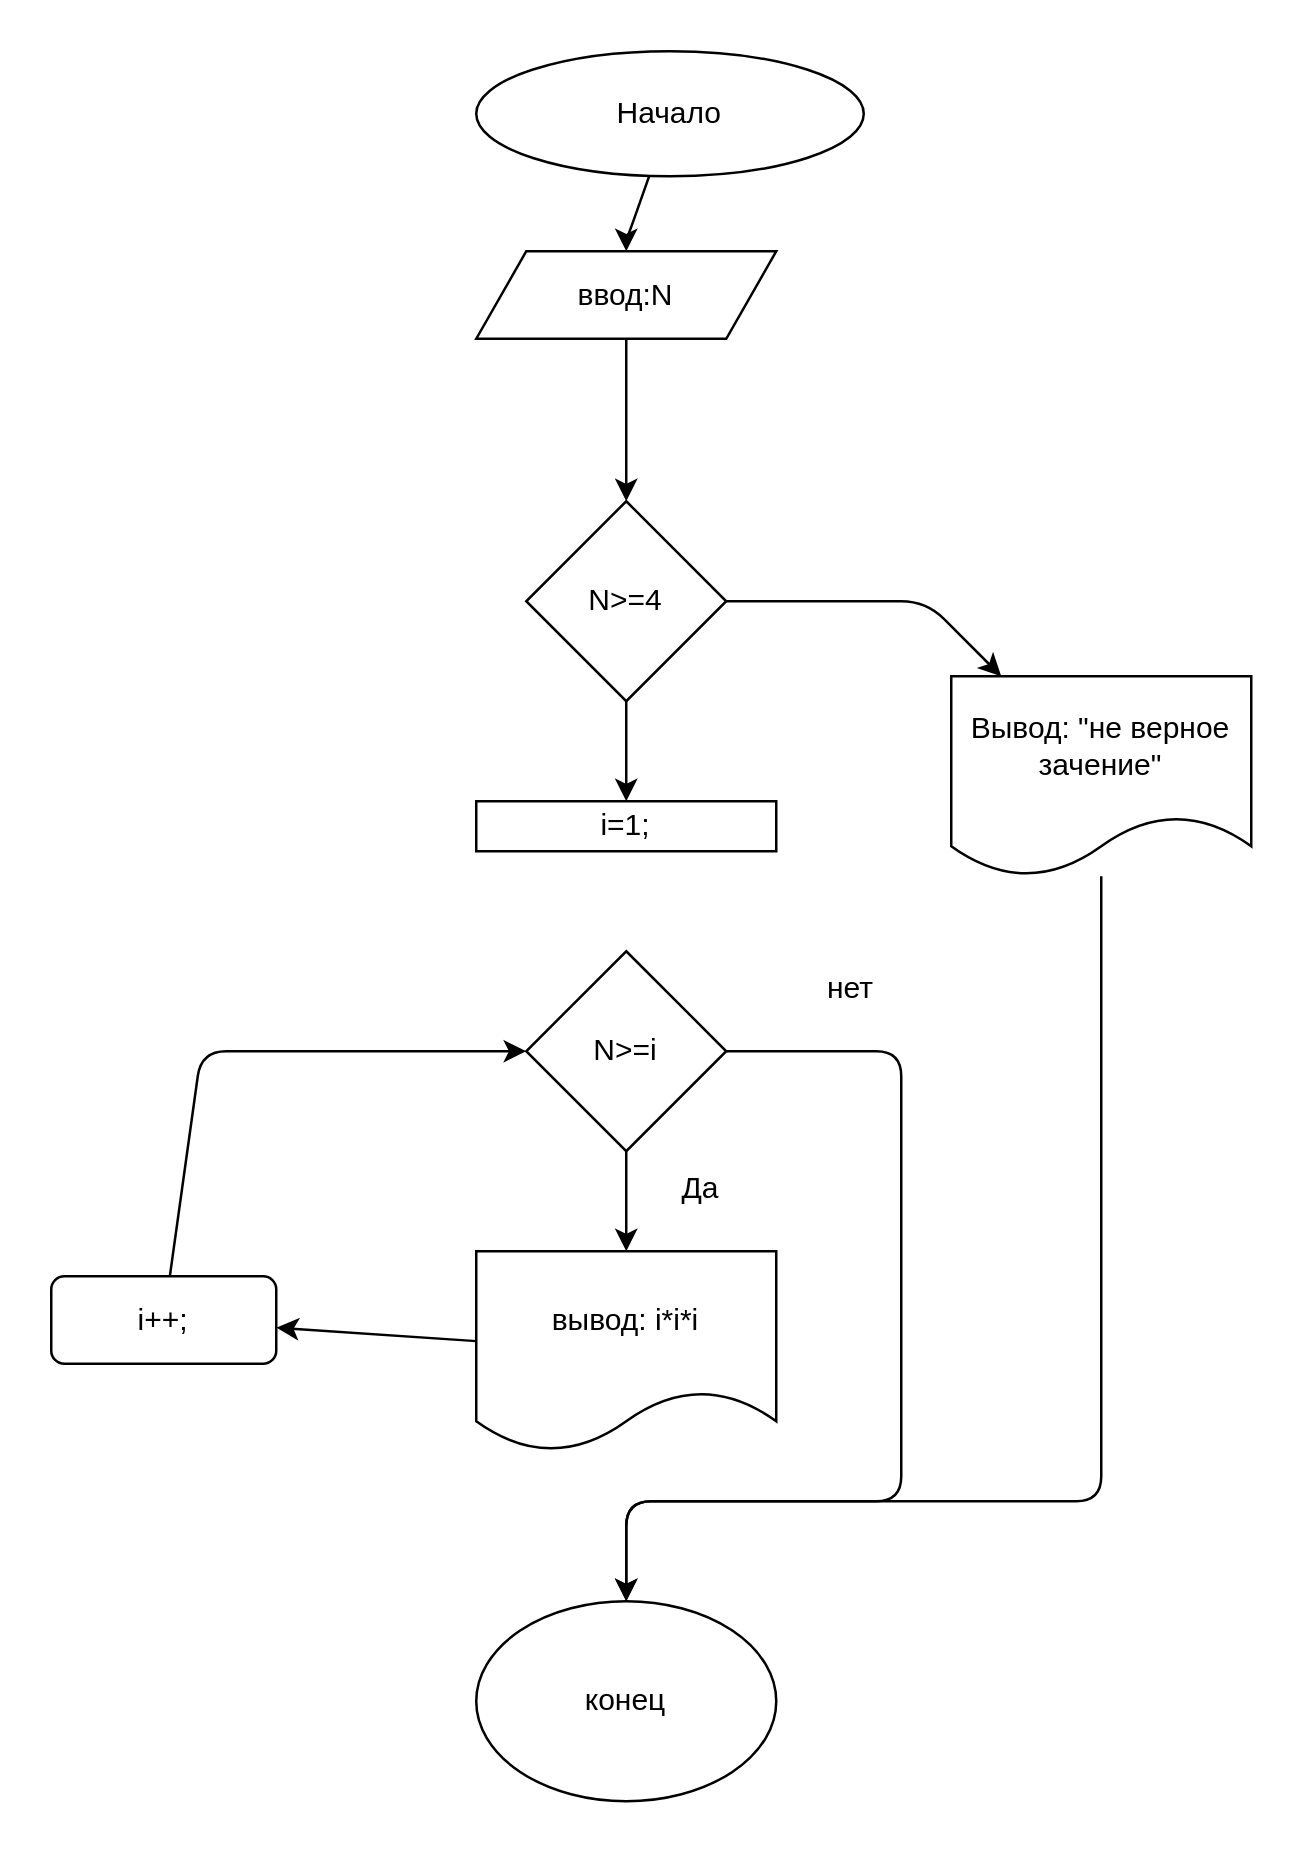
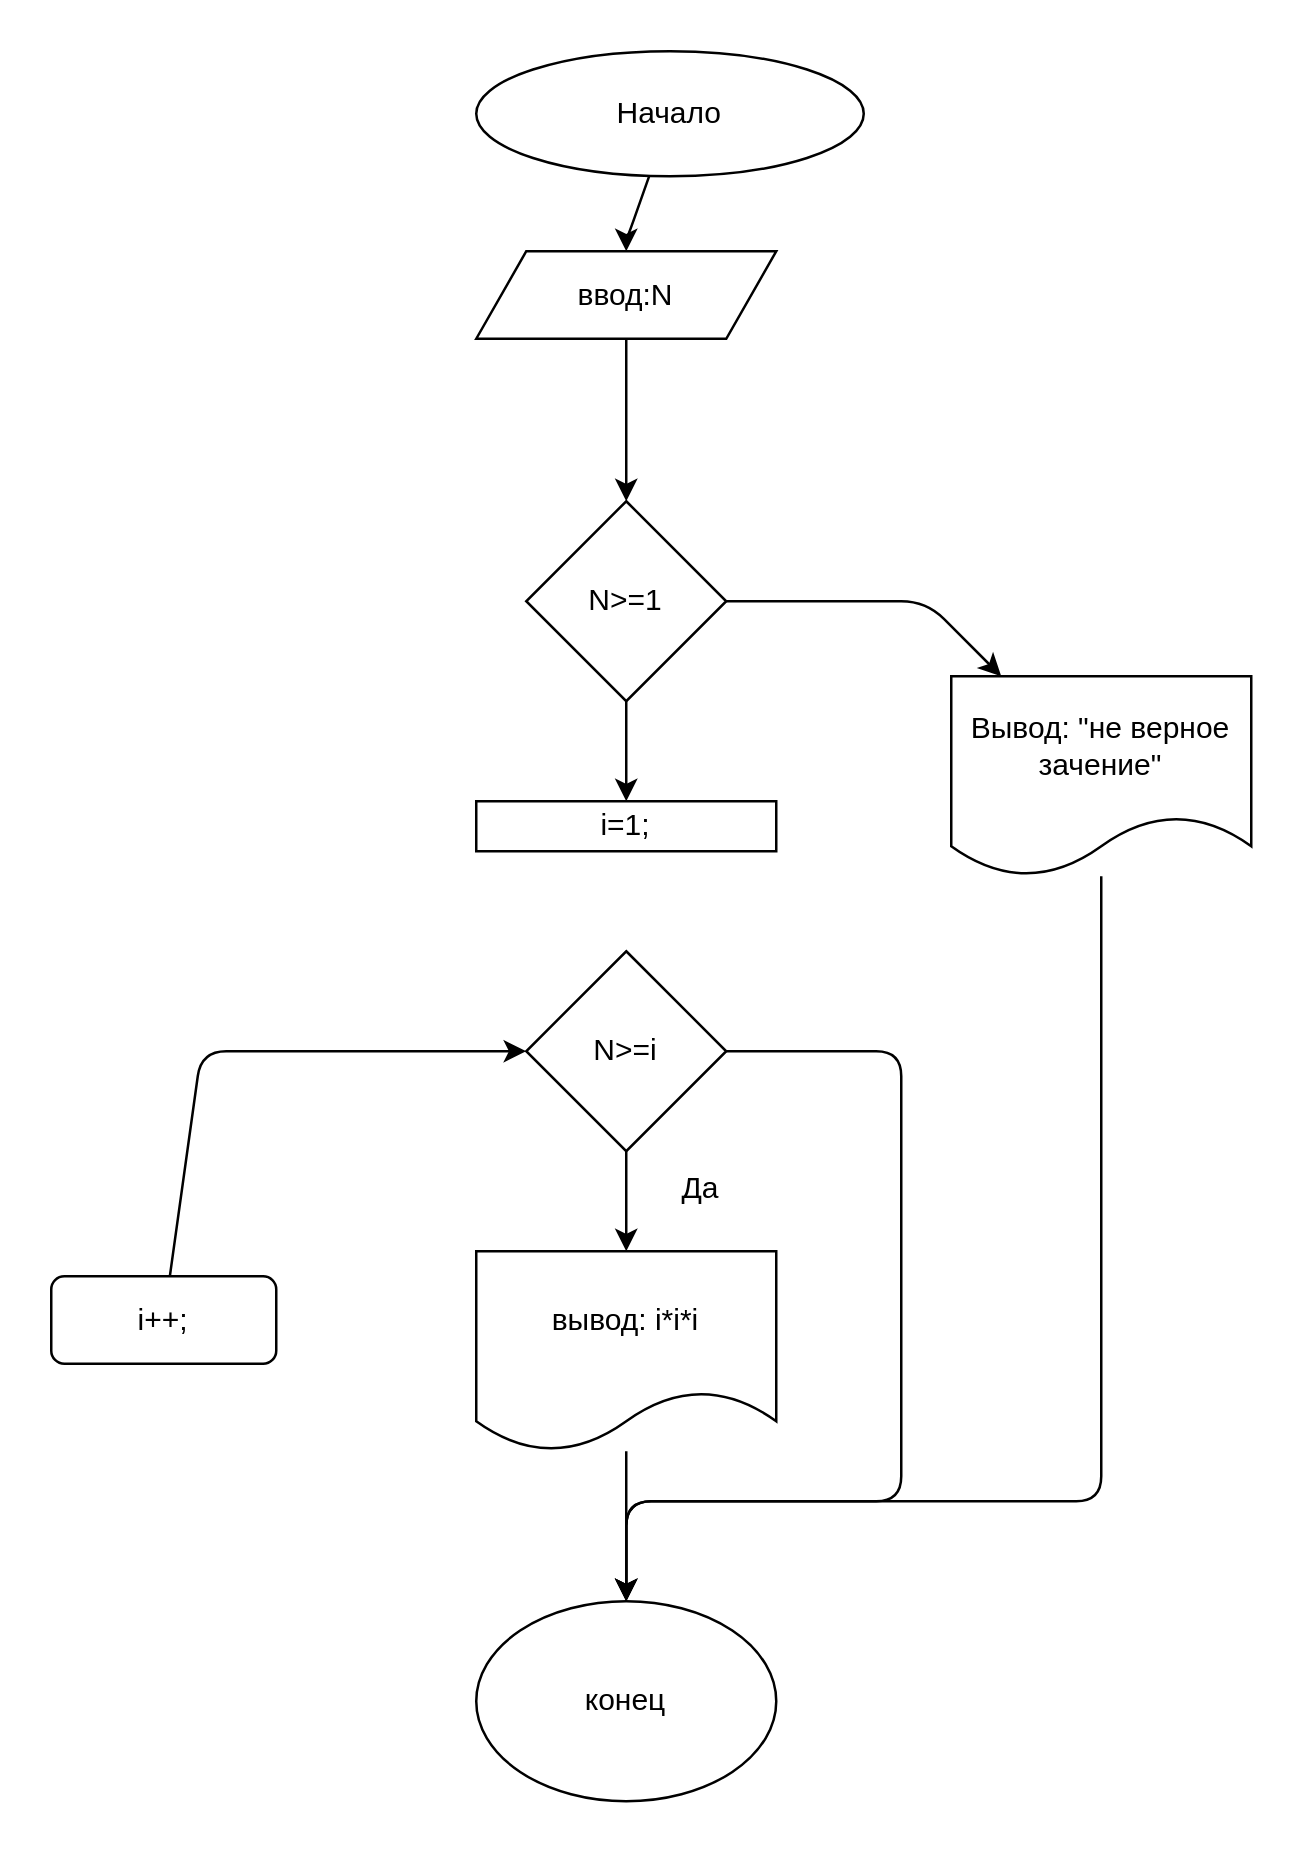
(626, 601) -> (626, 601)
(851, 989) -> none
(384, 1335) -> (626, 1481)
